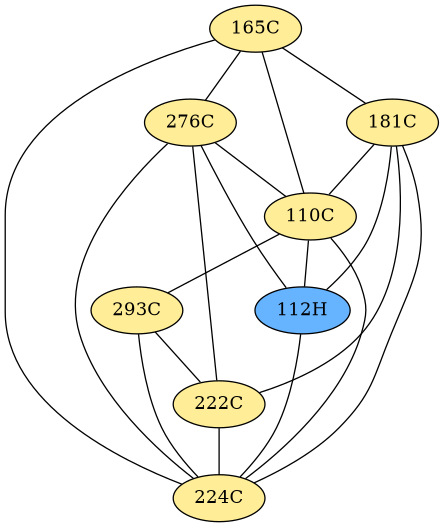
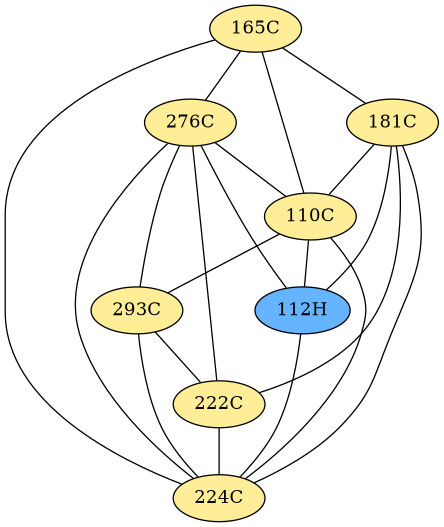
none -> (154, 215)
